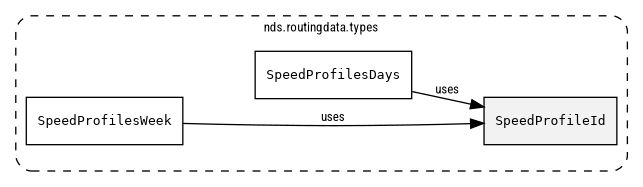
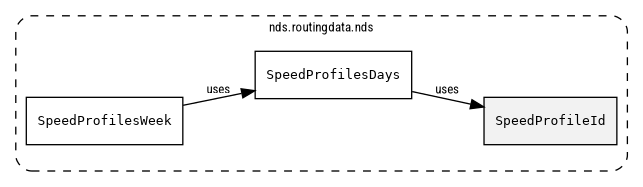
(322, 28) -> (322, 28)
(327, 126) -> (212, 99)
